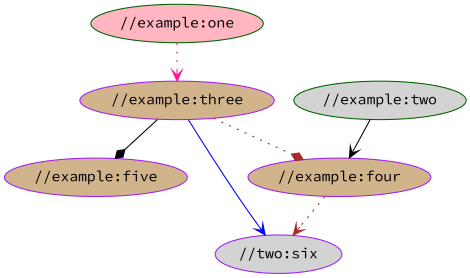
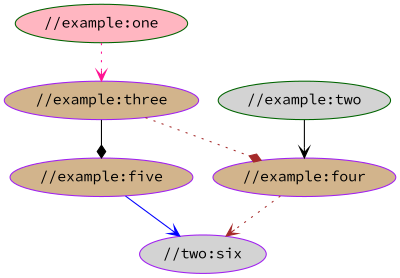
(223, 173) -> (148, 213)
